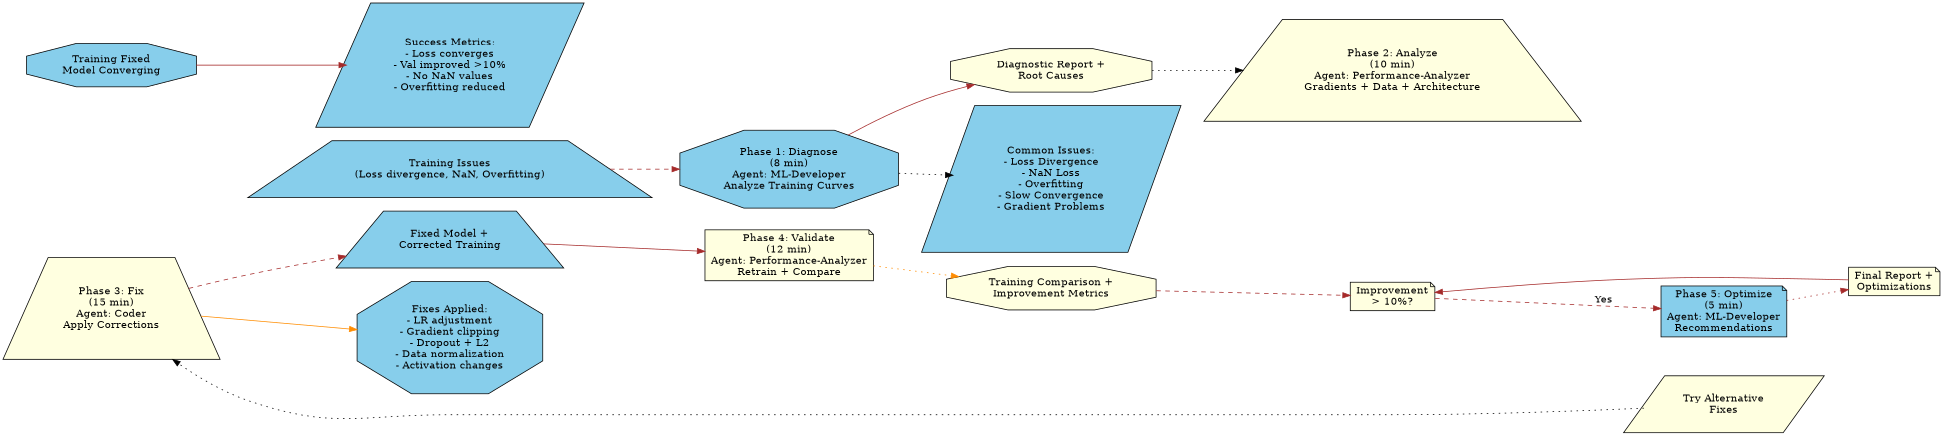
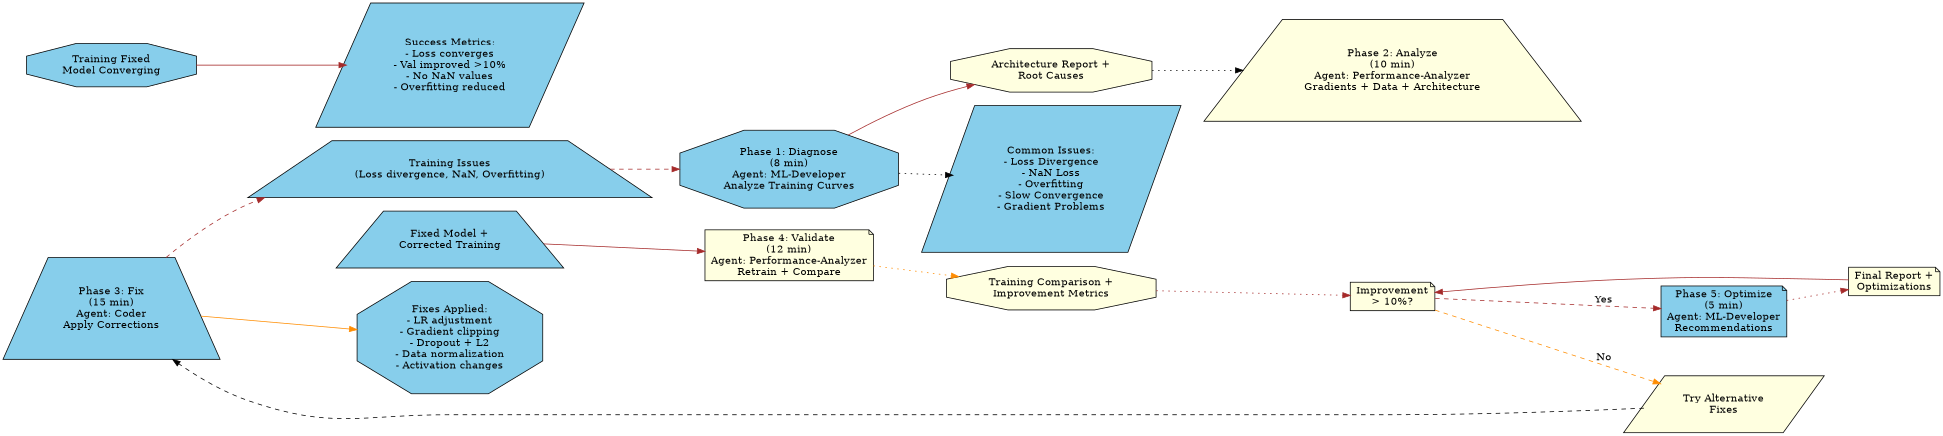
(1051, 70) -> (1051, 70)
(263, 272) -> (210, 225)
(1250, 293) -> (1250, 293)
(112, 308) -> (112, 308)
none -> (1544, 346)
(906, 415) -> (906, 415)
